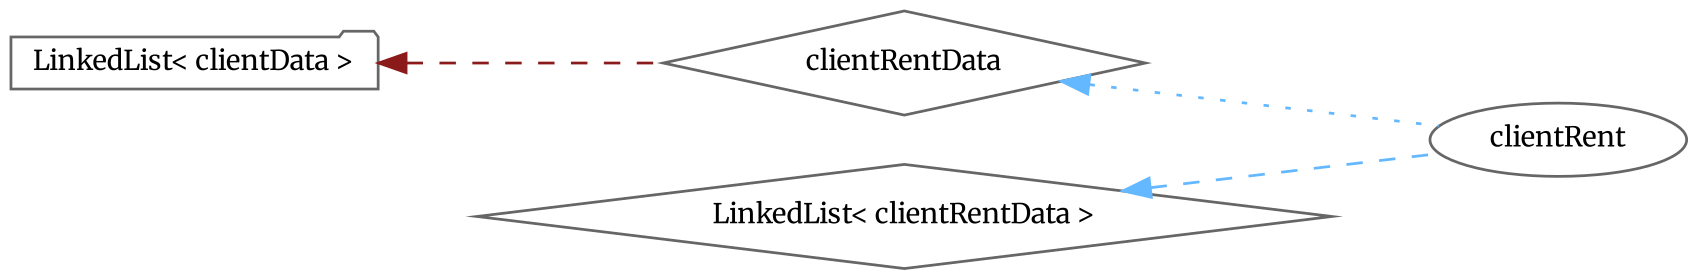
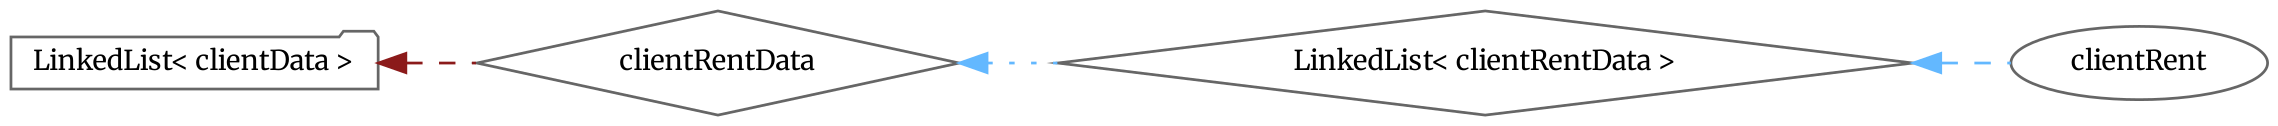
(1264, 105) -> (1022, 63)
